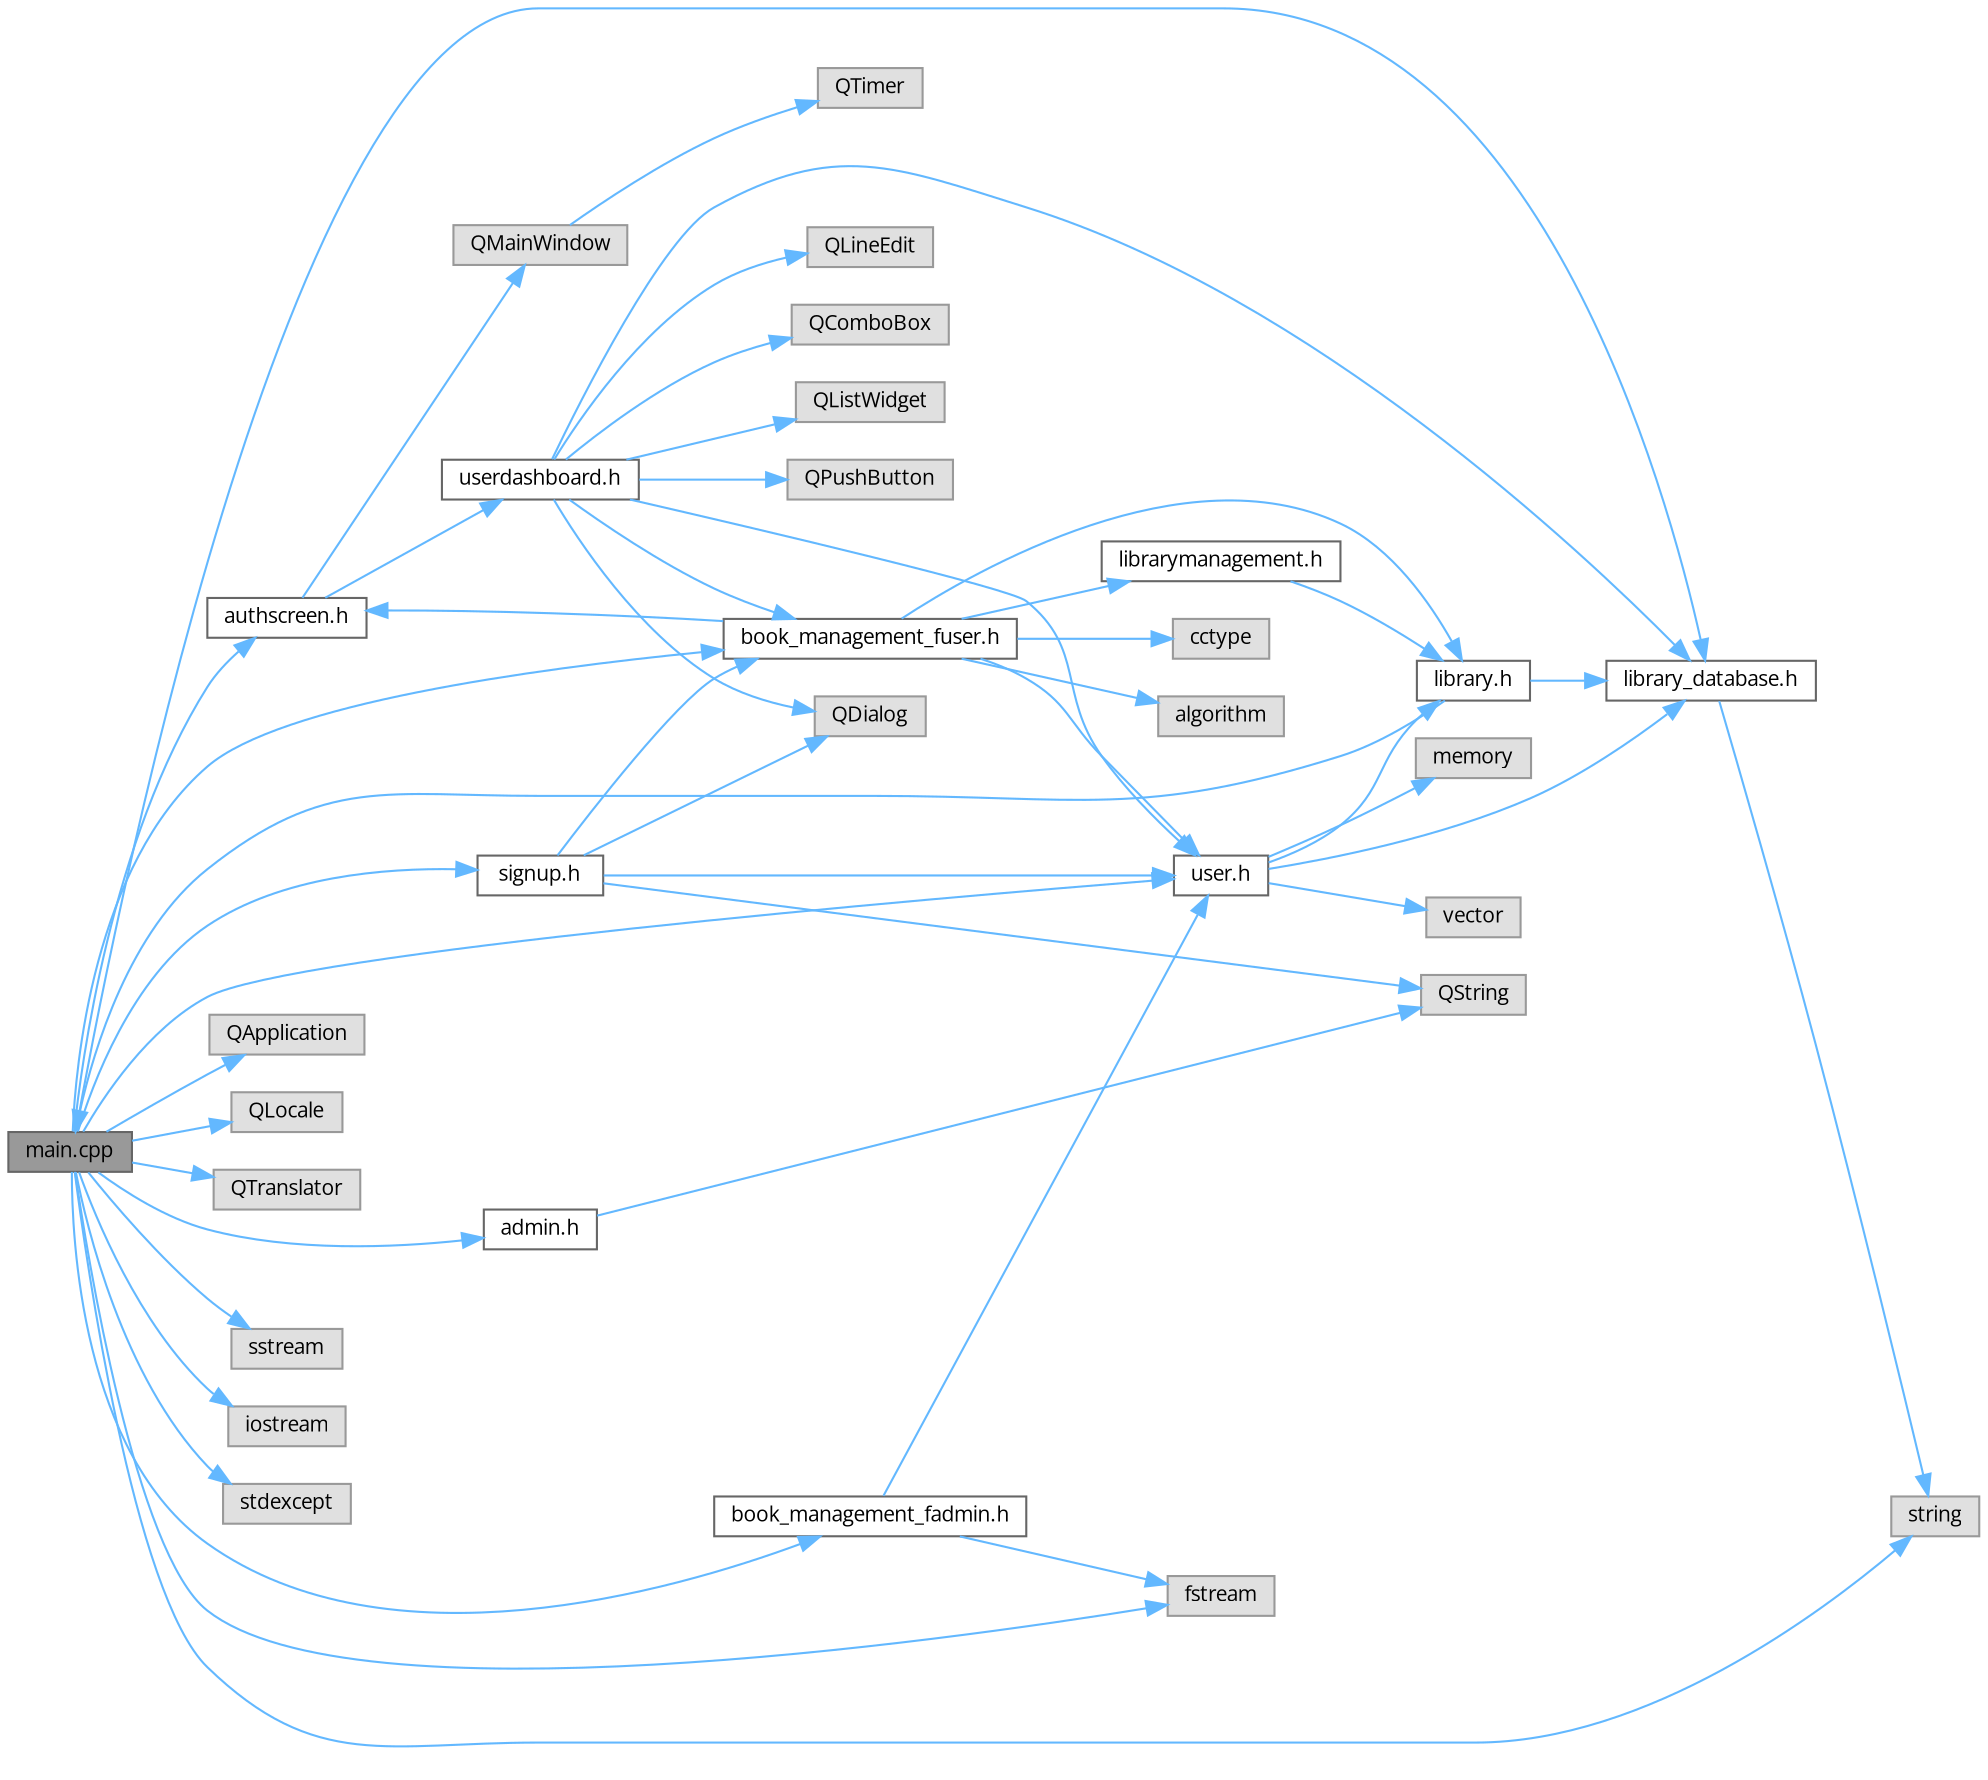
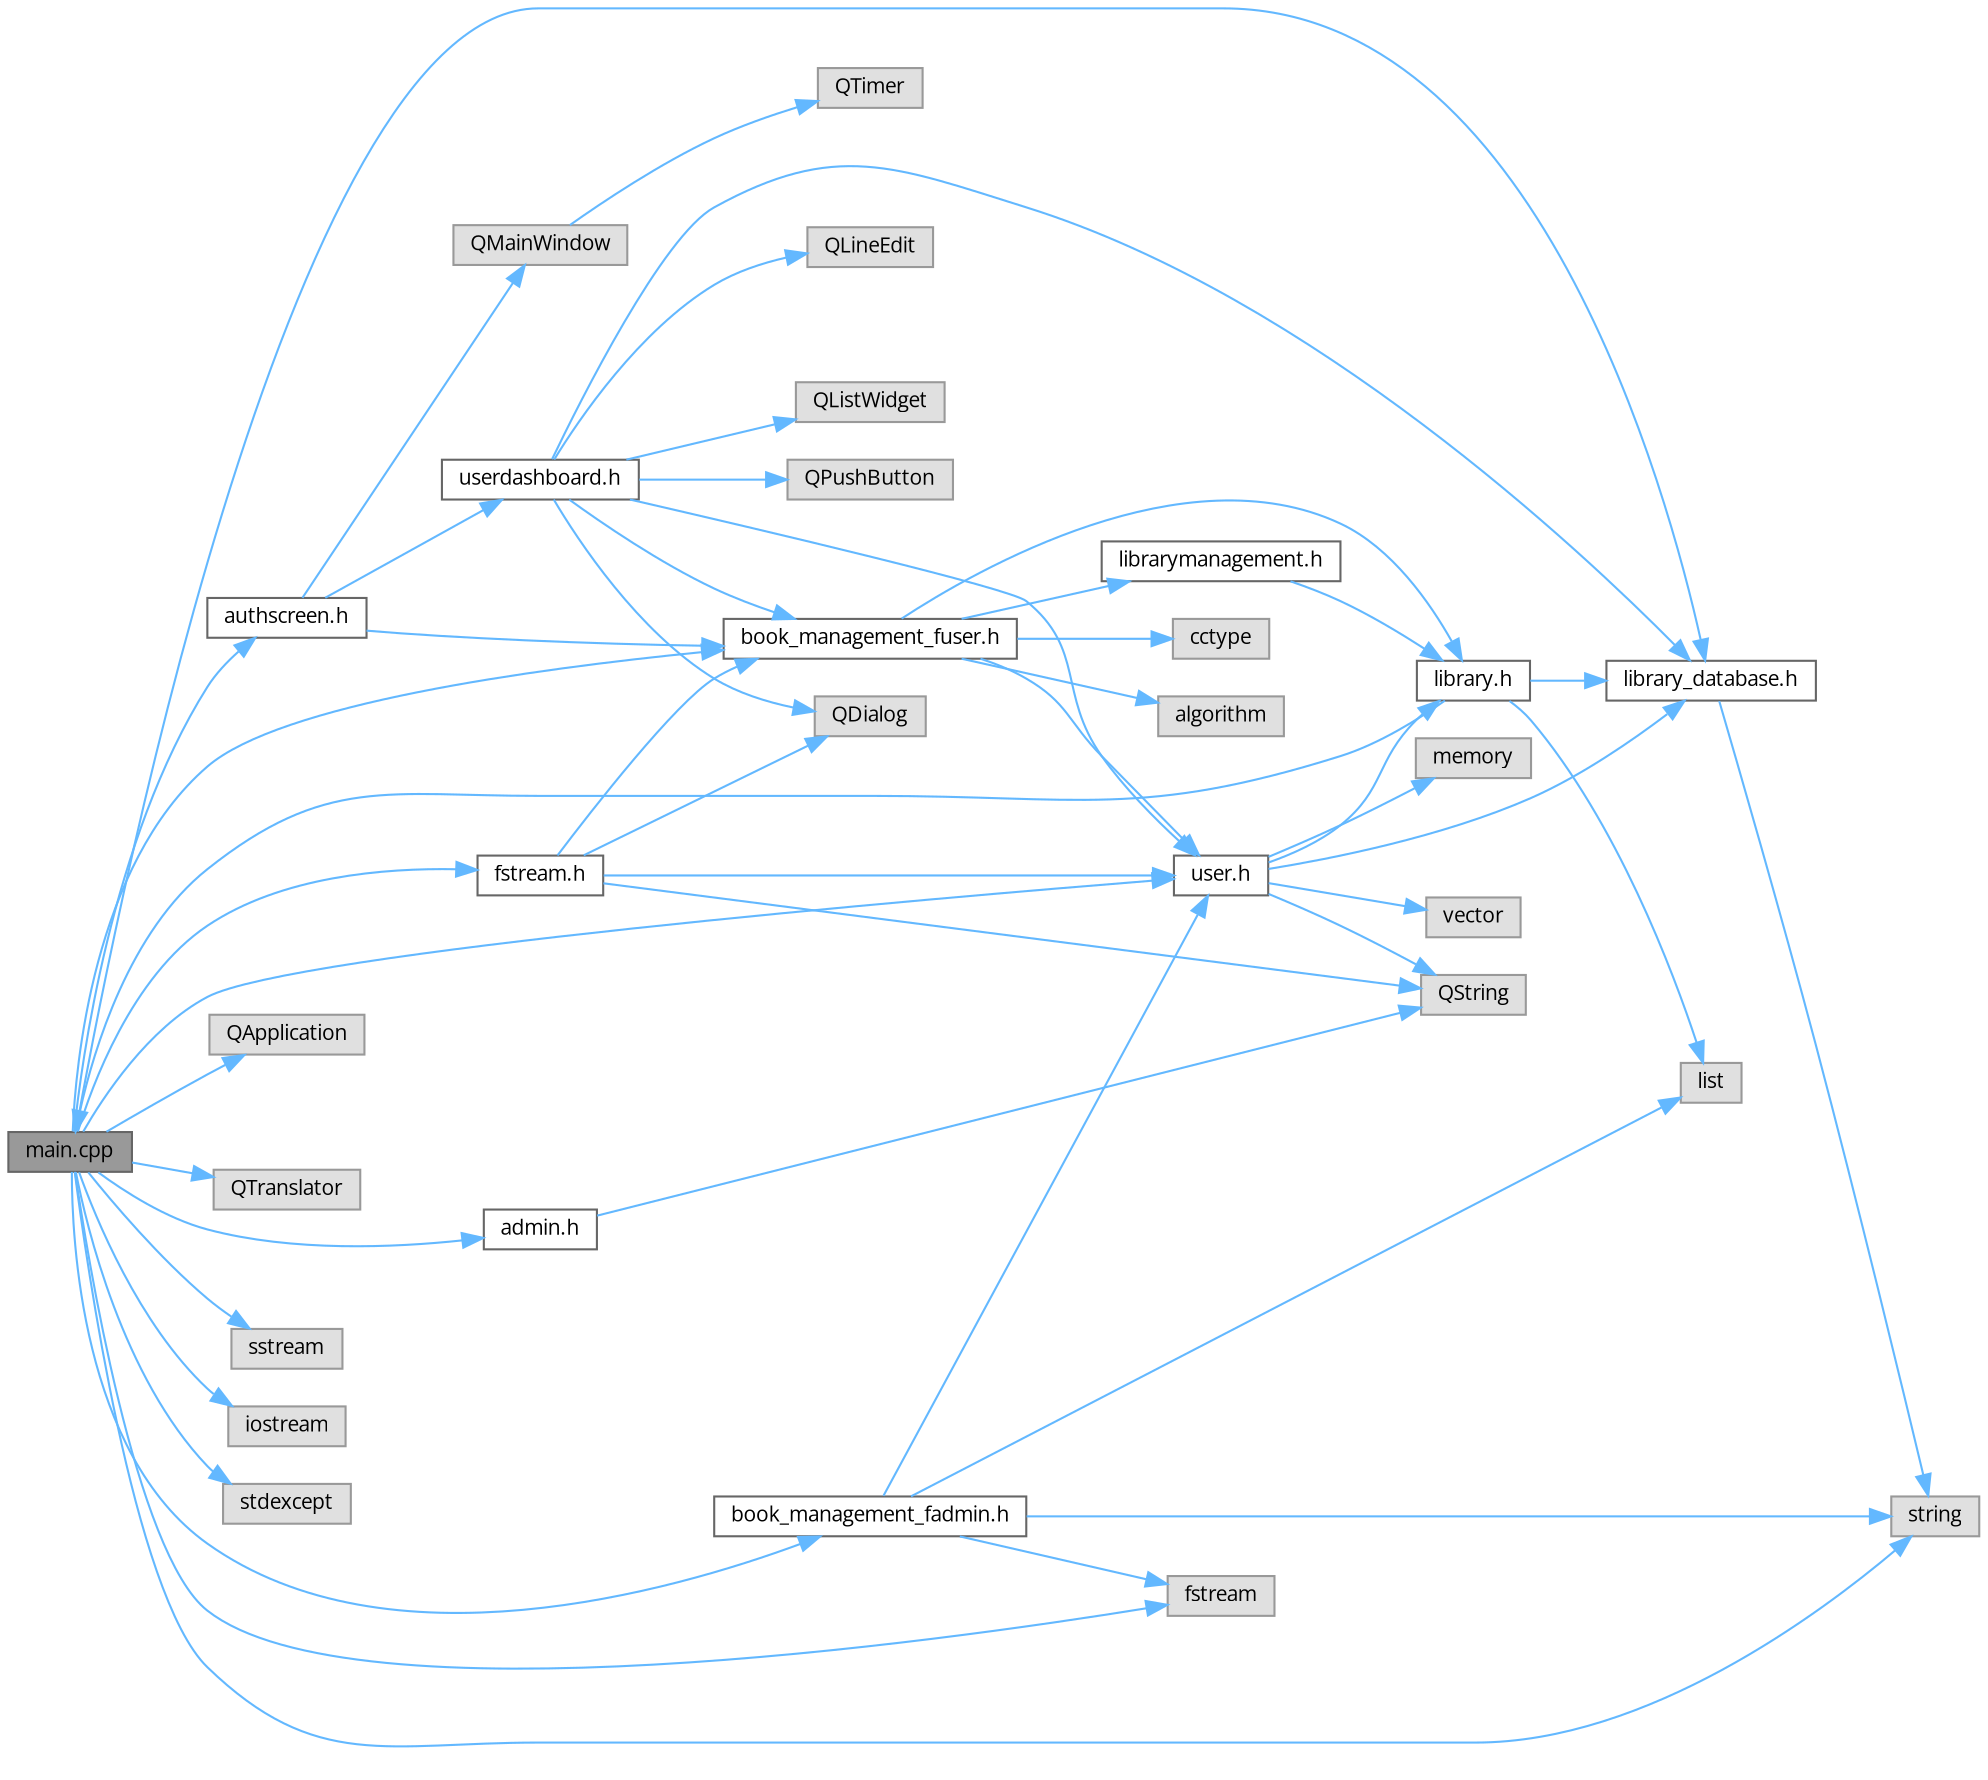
(870, 325) -> none
(556, 613) -> (534, 641)
(540, 875) -> (540, 875)
none -> (1343, 927)
none -> (1711, 1083)
(287, 1112) -> none
none -> (1448, 1516)
